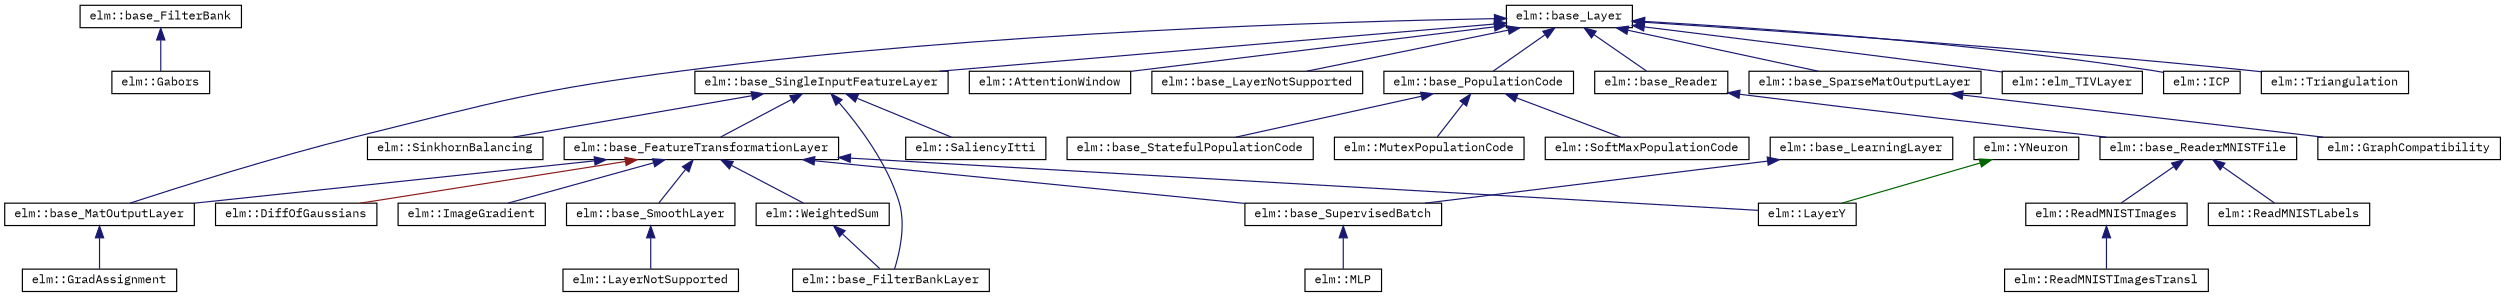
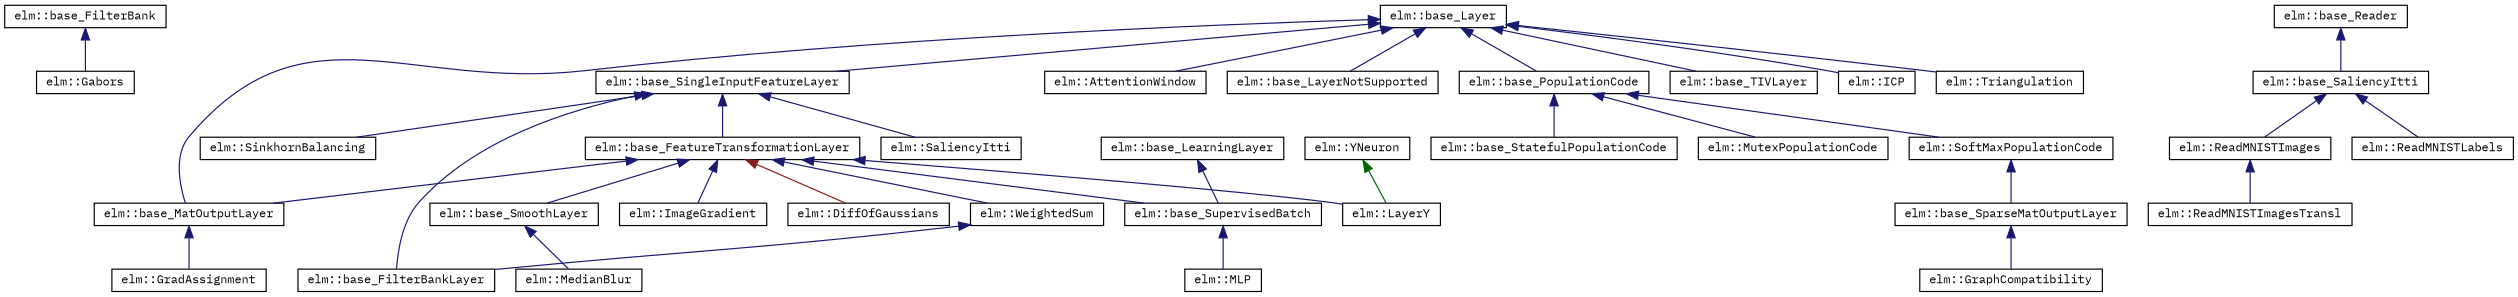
(1723, 51) -> (2011, 188)
(1620, 53) -> none
(2072, 82) -> (1744, 82)
(2198, 148) -> (2341, 82)
(651, 280) -> (579, 280)
